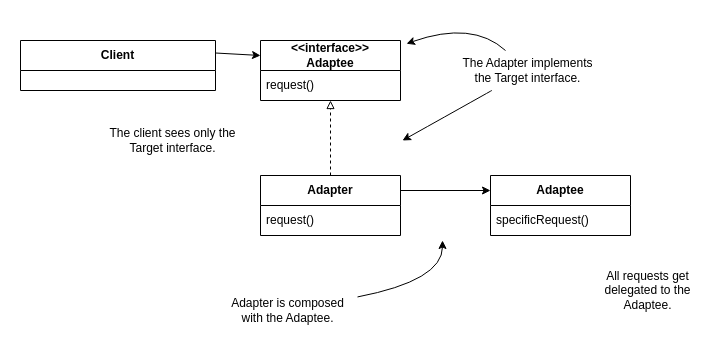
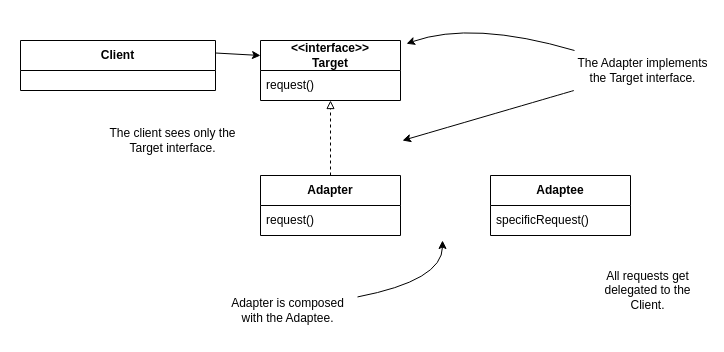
(331, 56) -> (331, 56)
(528, 71) -> (643, 71)
(442, 191) -> none
(648, 291) -> (648, 291)
